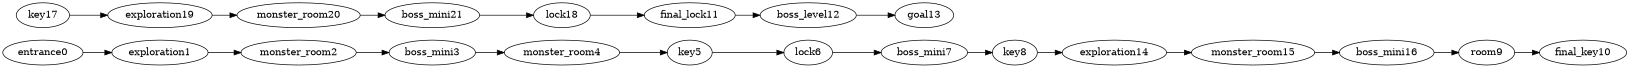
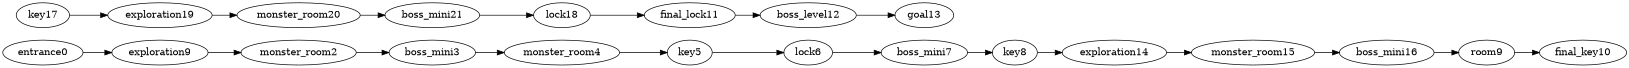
(160, 53) -> (160, 53)
